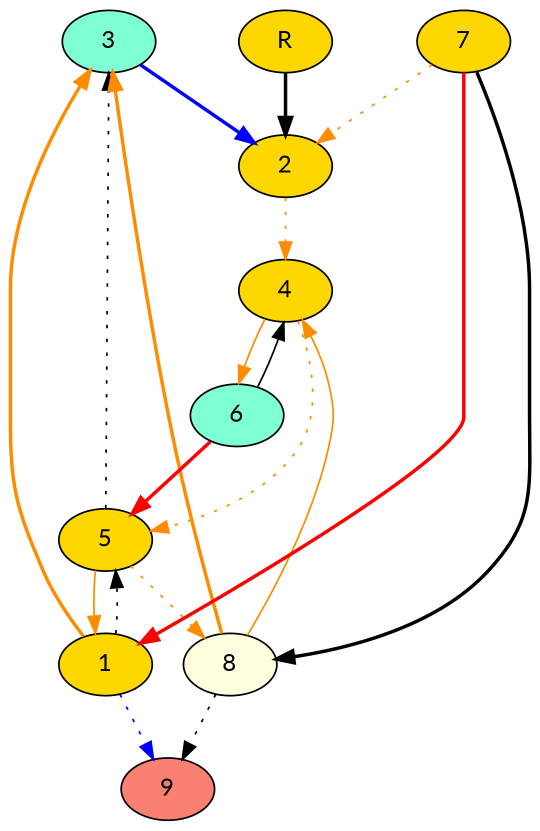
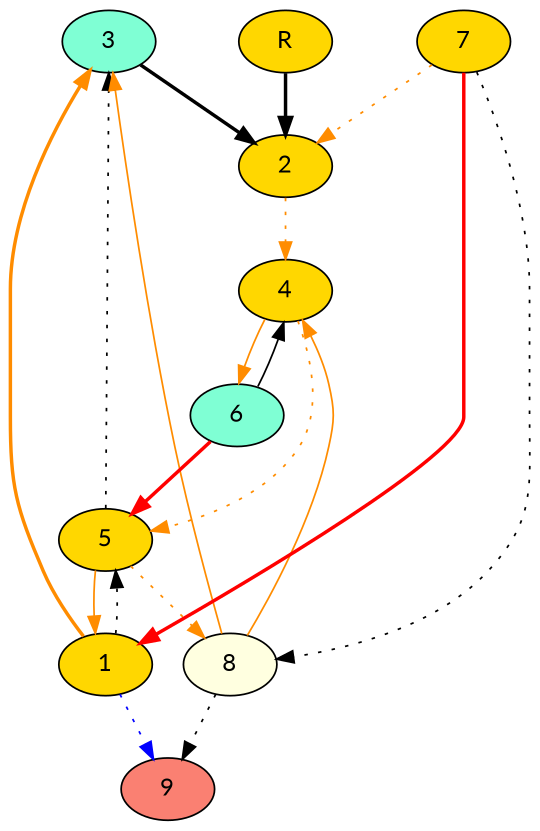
(190, 99) -> (190, 99)
(159, 364) -> (159, 364)
(530, 432) -> (530, 432)
